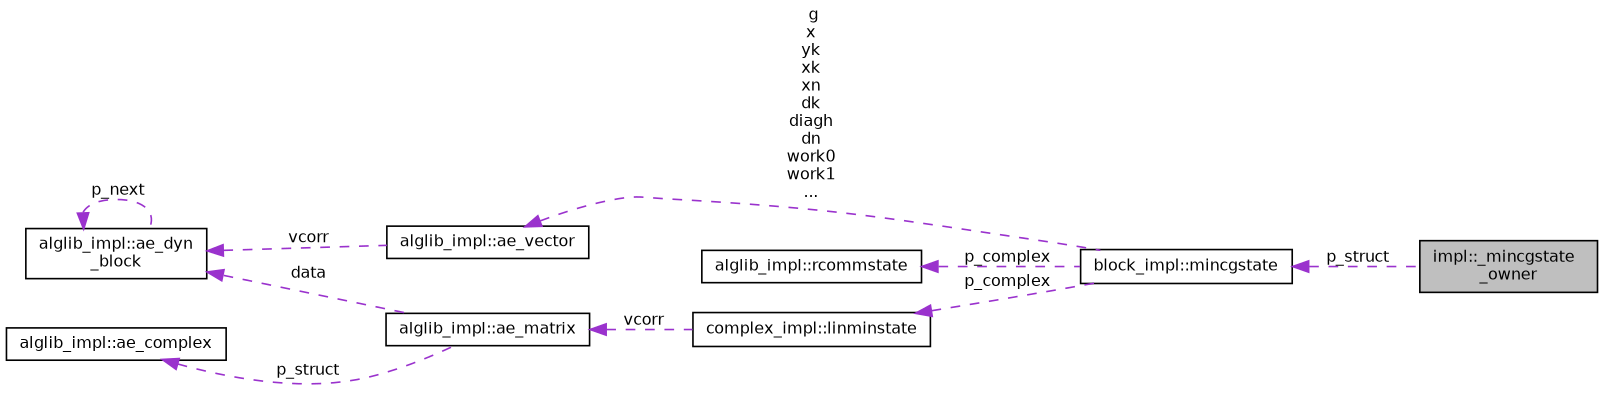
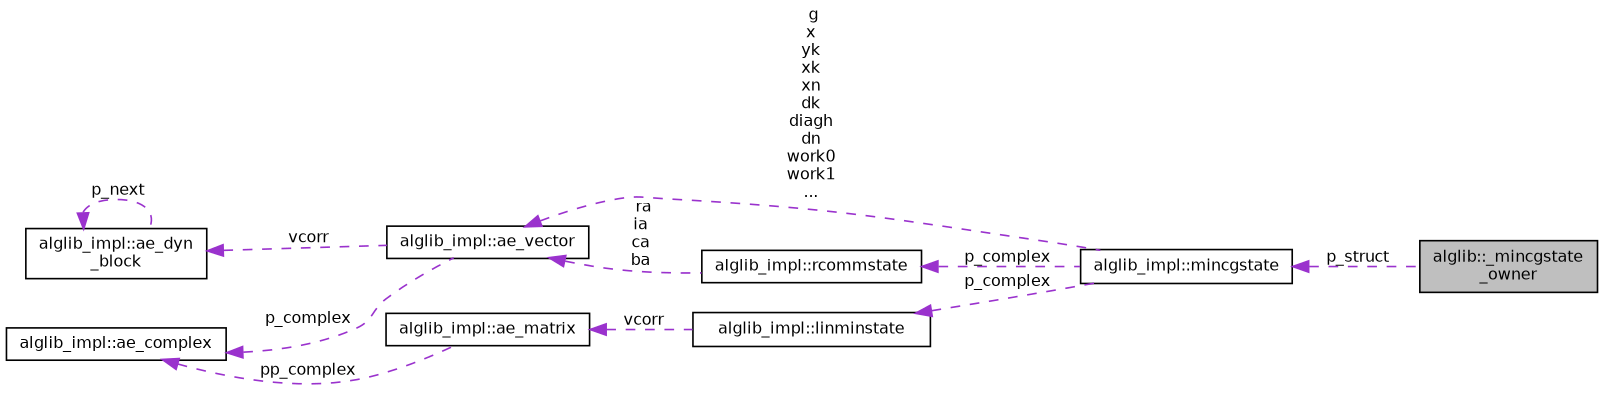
(1186, 267) -> (1186, 267)
(1509, 267) -> (1509, 267)
none -> (633, 271)
(318, 295) -> none
none -> (359, 327)
(812, 330) -> (812, 330)
(306, 371) -> (306, 371)
